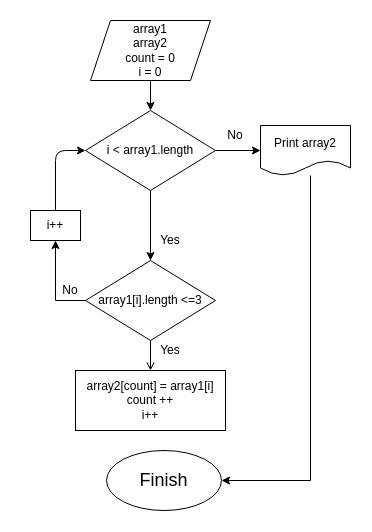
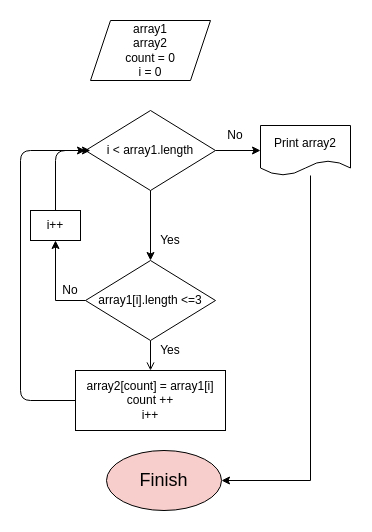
(151, 100) -> none
none -> (21, 285)
(164, 481) -> (164, 481)
